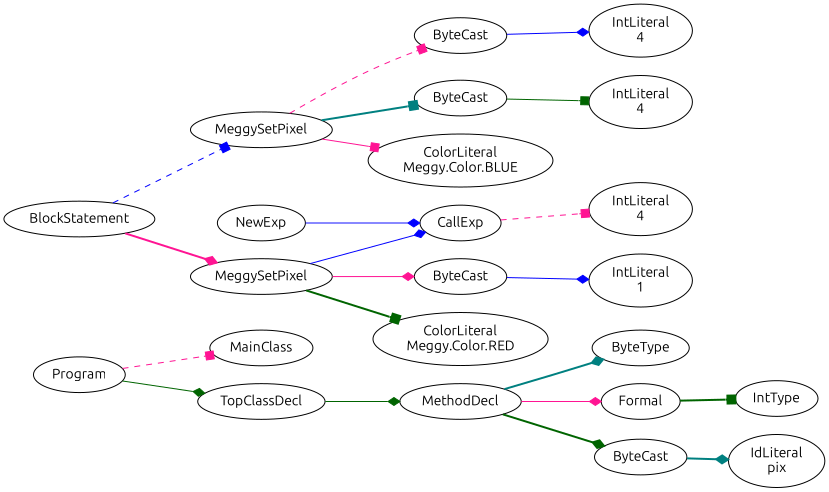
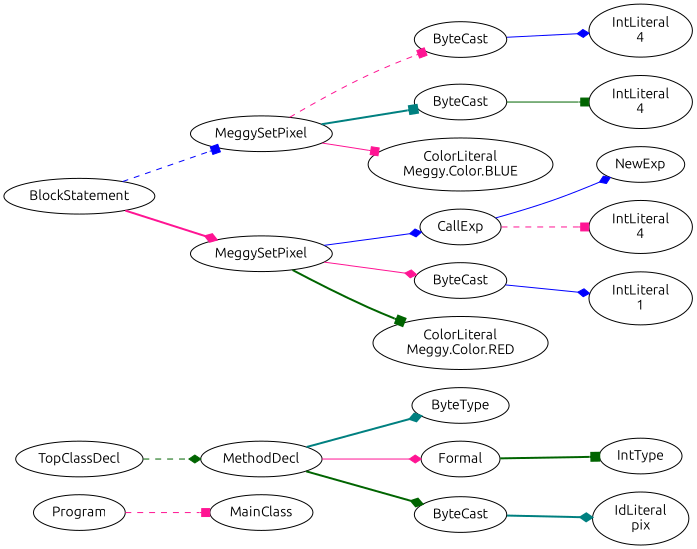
(357, 223) -> (548, 202)
(158, 386) -> none
(357, 401) -> (166, 459)
